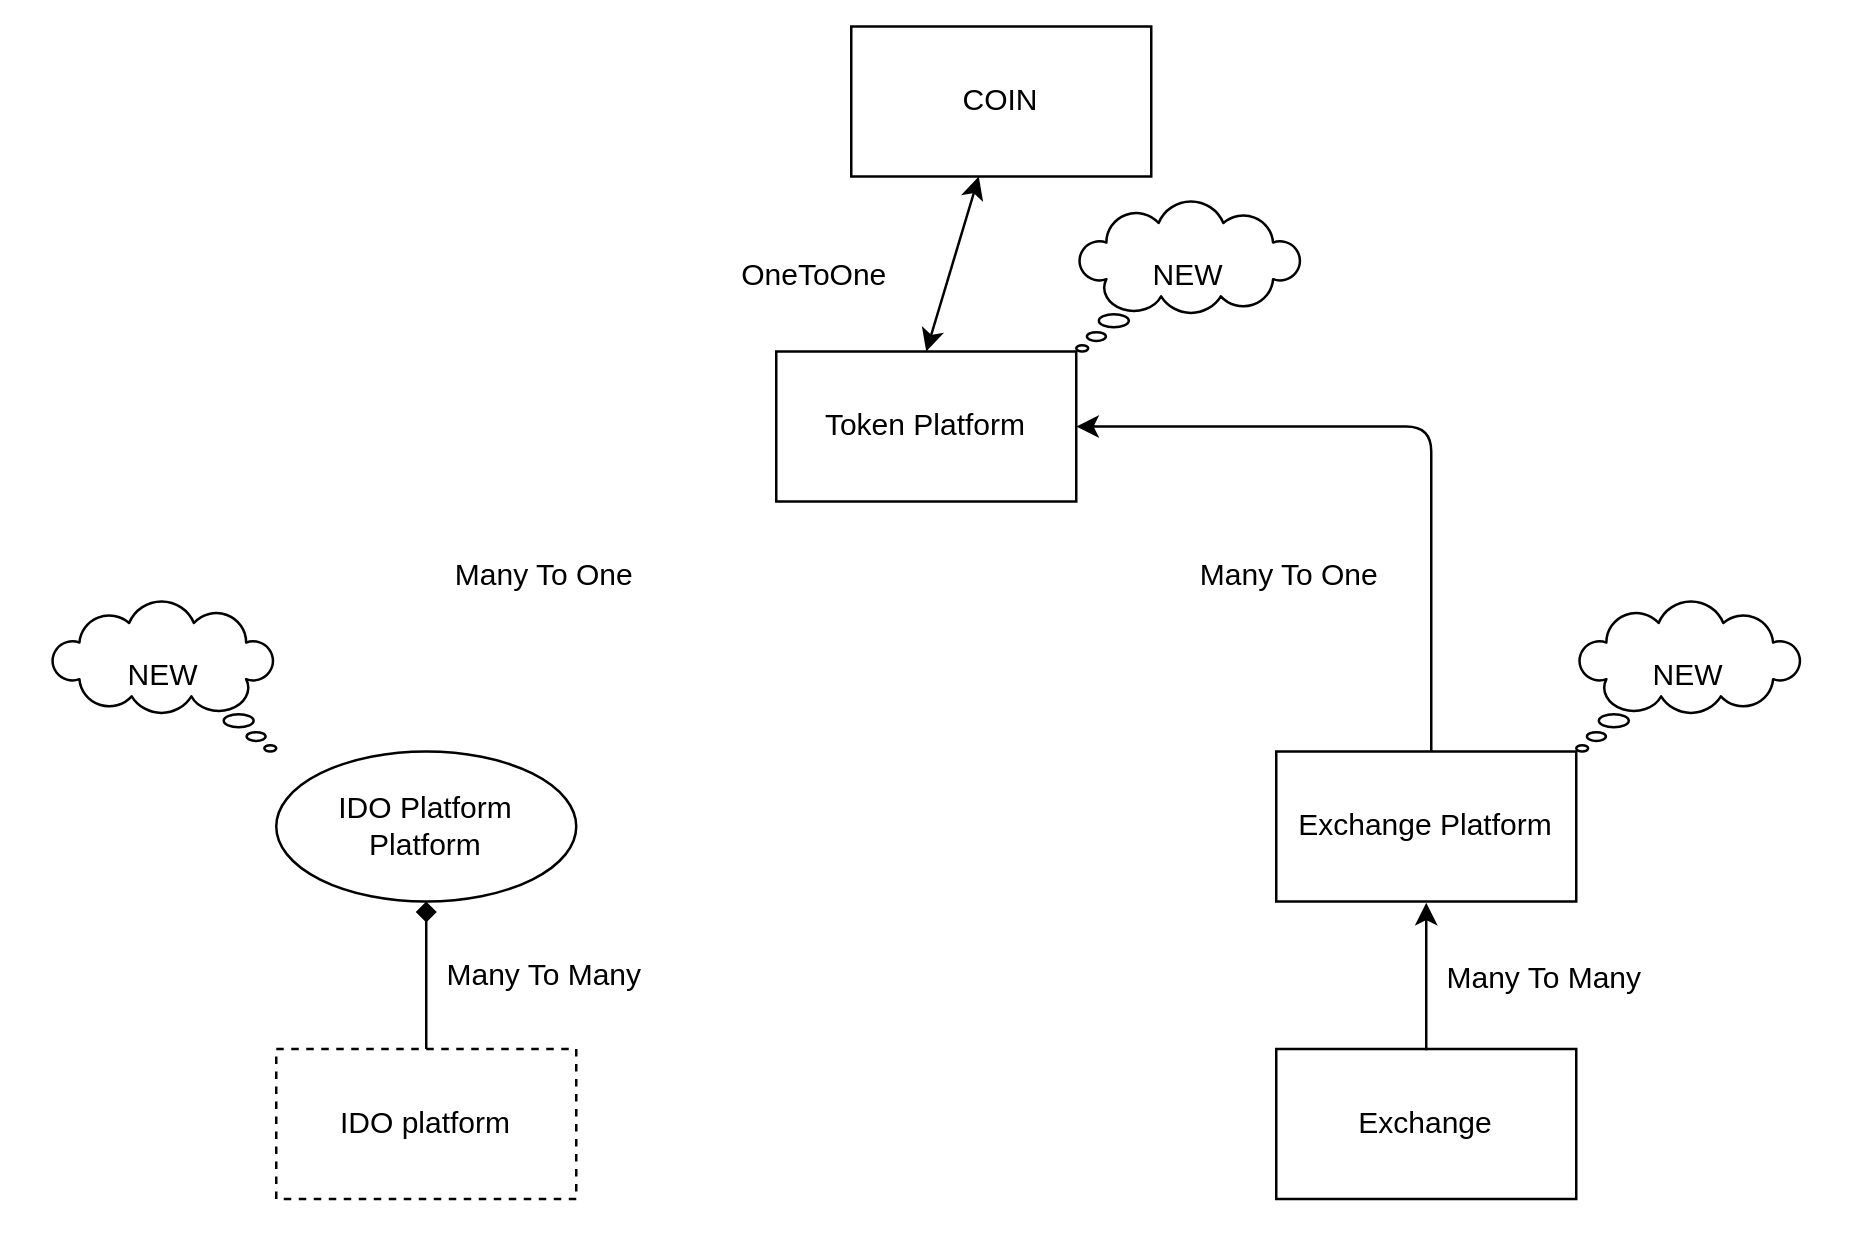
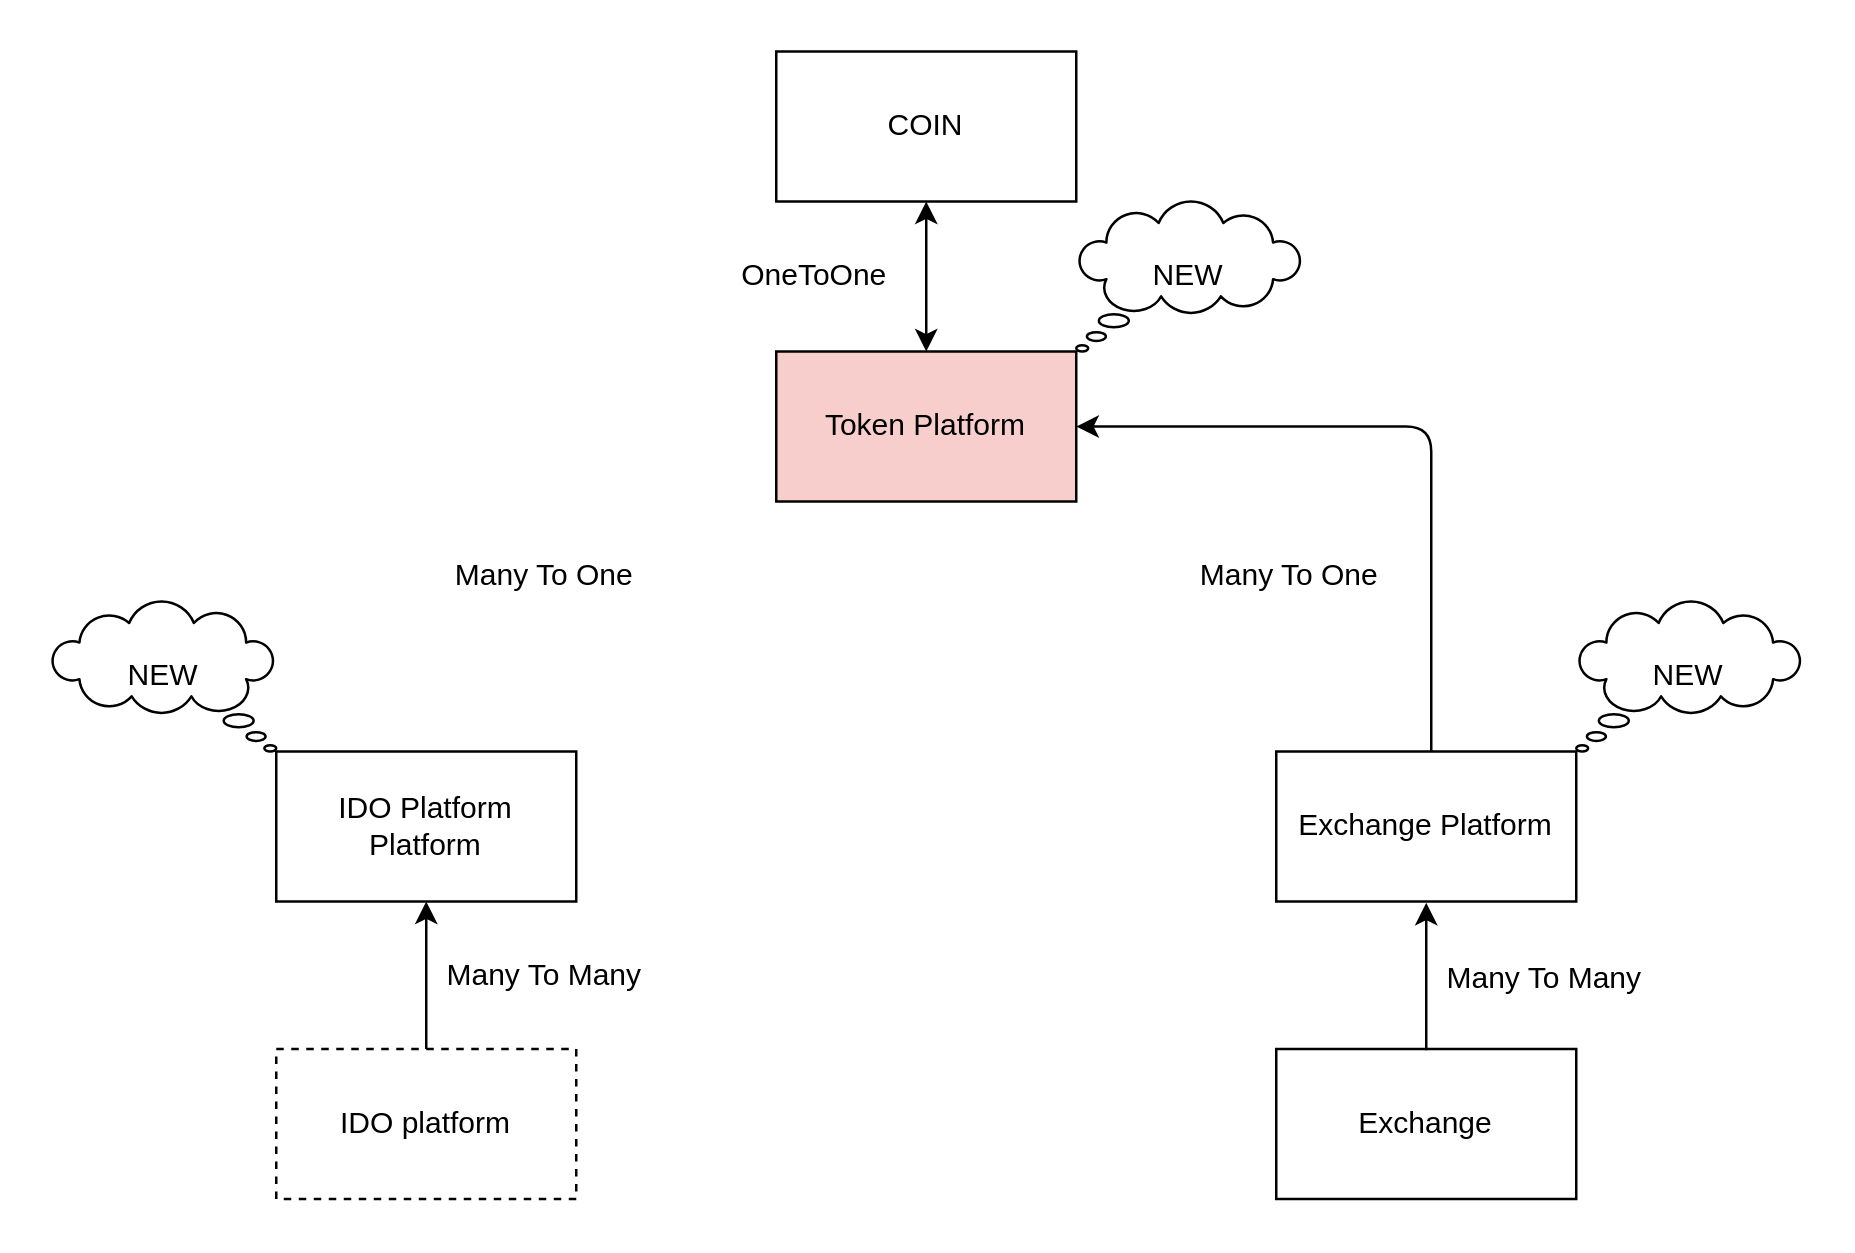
(1001, 101) -> (926, 126)
(926, 426) -> (926, 426)
(426, 826) -> (426, 826)
(426, 922) -> (426, 920)
